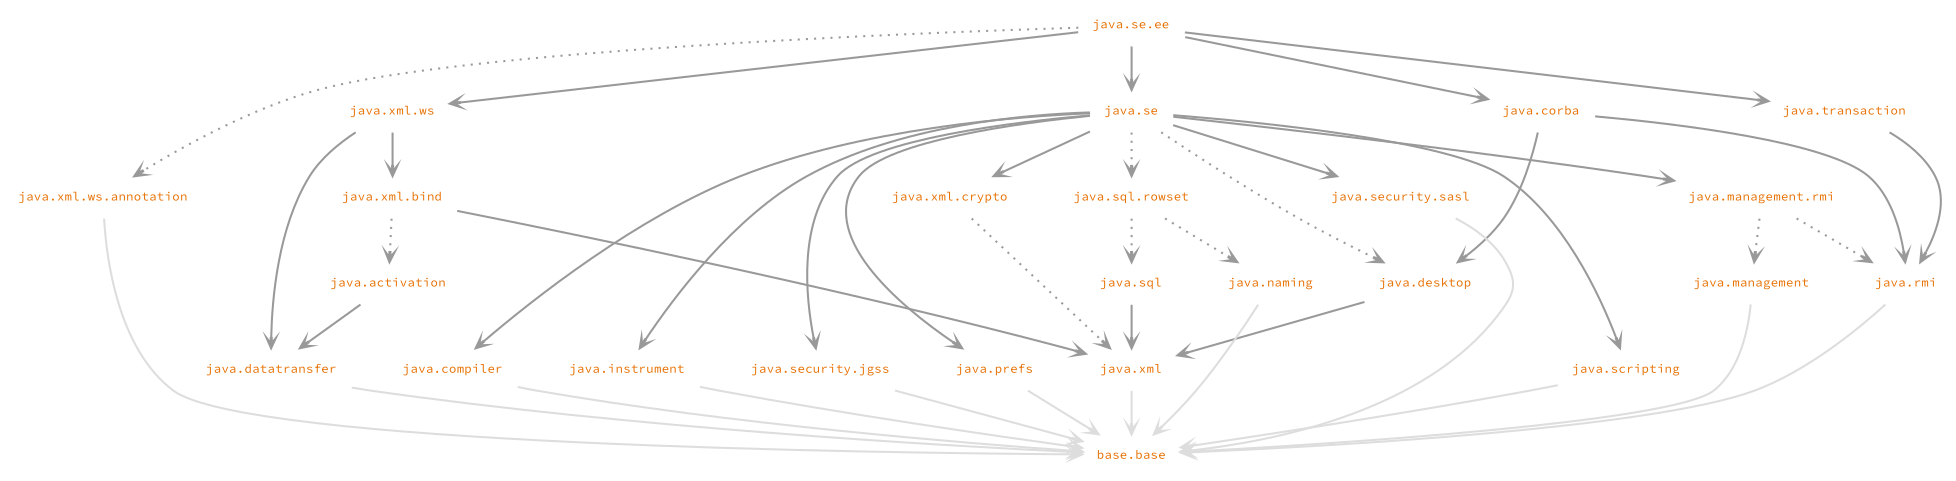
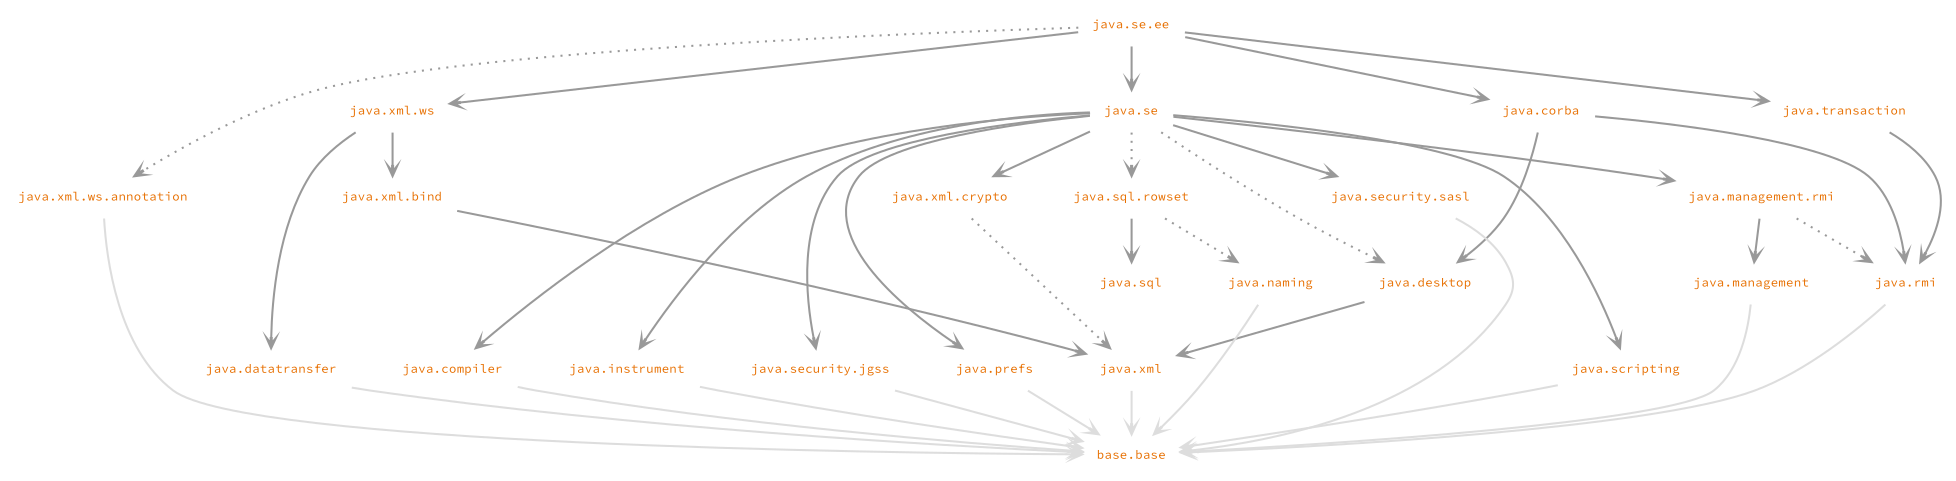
(1132, 235) -> (1132, 235)
(1757, 235) -> (1757, 235)
(388, 283) -> none
(1132, 321) -> none
